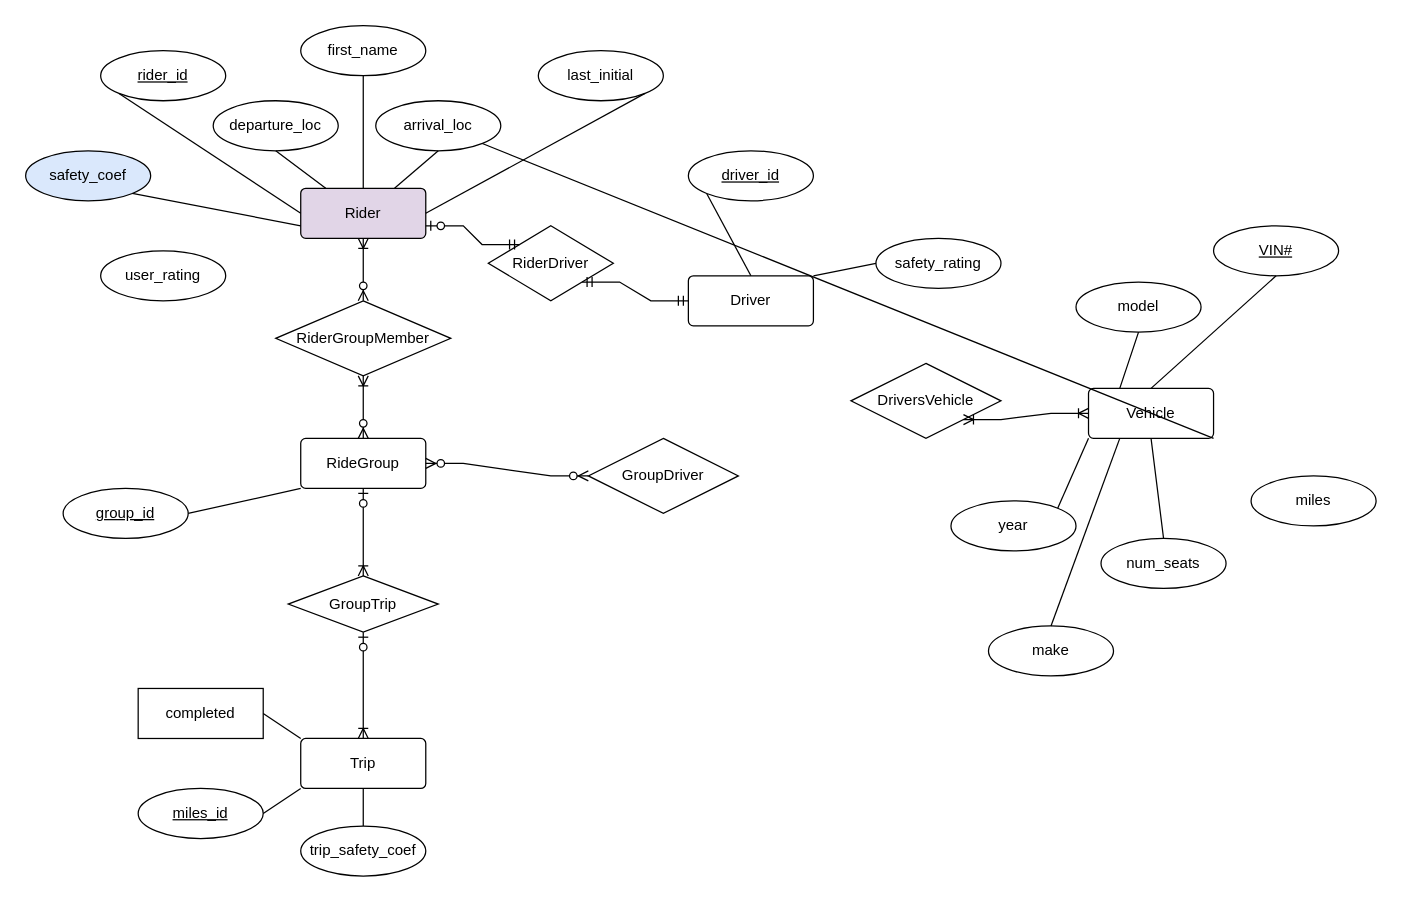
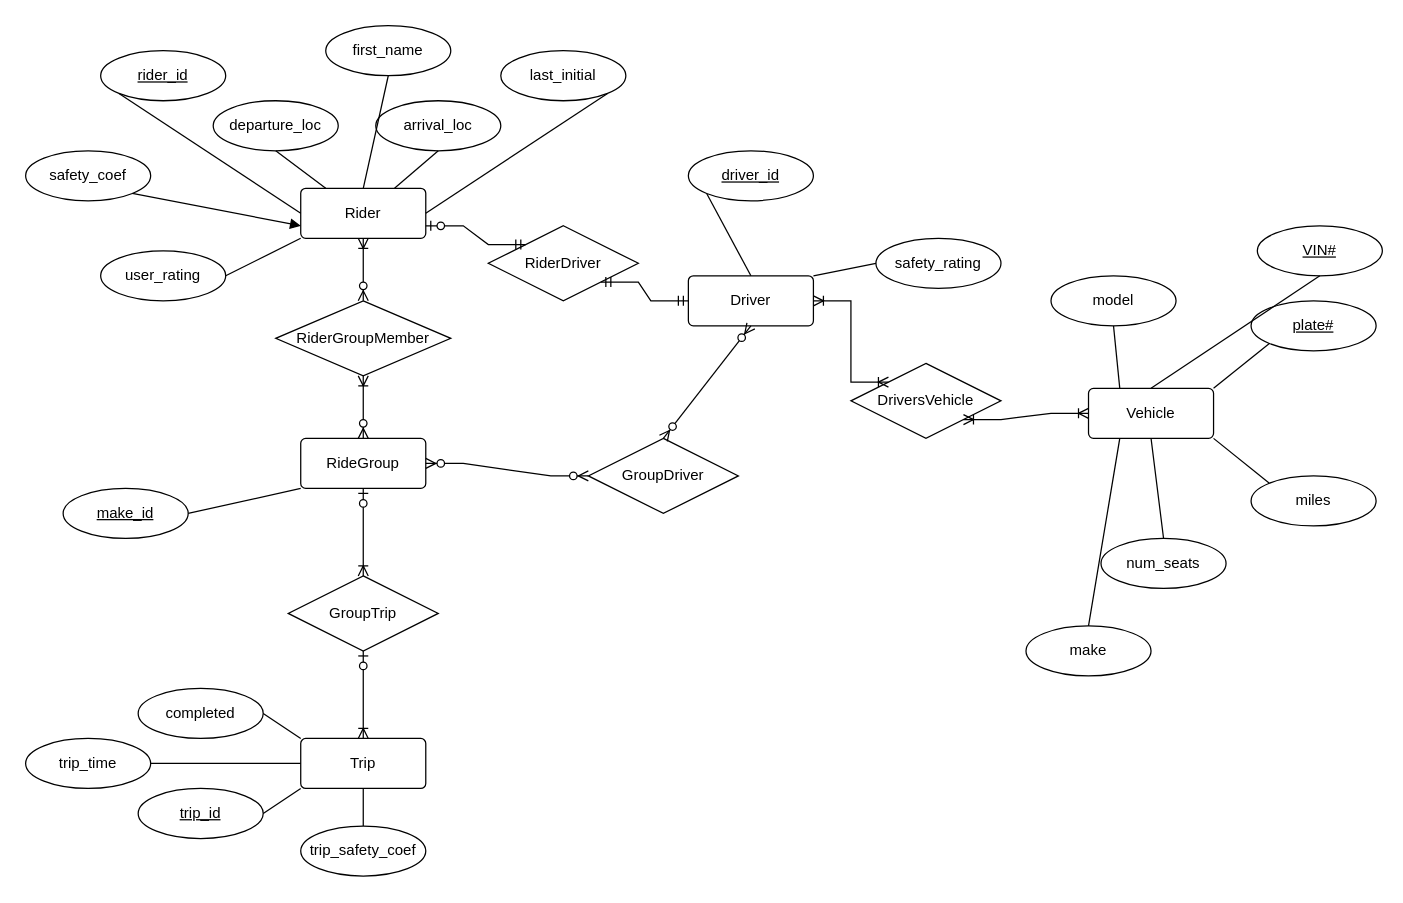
(363, 51) -> (388, 51)
(601, 76) -> (563, 76)
(88, 176) -> (88, 176)
(363, 213) -> (363, 213)
(294, 224) -> (289, 223)
(1276, 251) -> (1319, 251)
none -> (263, 257)
(551, 263) -> (563, 263)
(1138, 307) -> (1113, 301)
none -> (1313, 326)
none -> (851, 341)
(976, 342) -> (1241, 460)
none -> (1241, 366)
none -> (707, 382)
(1073, 473) -> none
(126, 513) -> (126, 513)
(1013, 526) -> none
(363, 604) -> (363, 613)
(1051, 651) -> (1088, 651)
(201, 713) -> (201, 713)
none -> (88, 763)
none -> (226, 763)
(201, 813) -> (201, 813)
